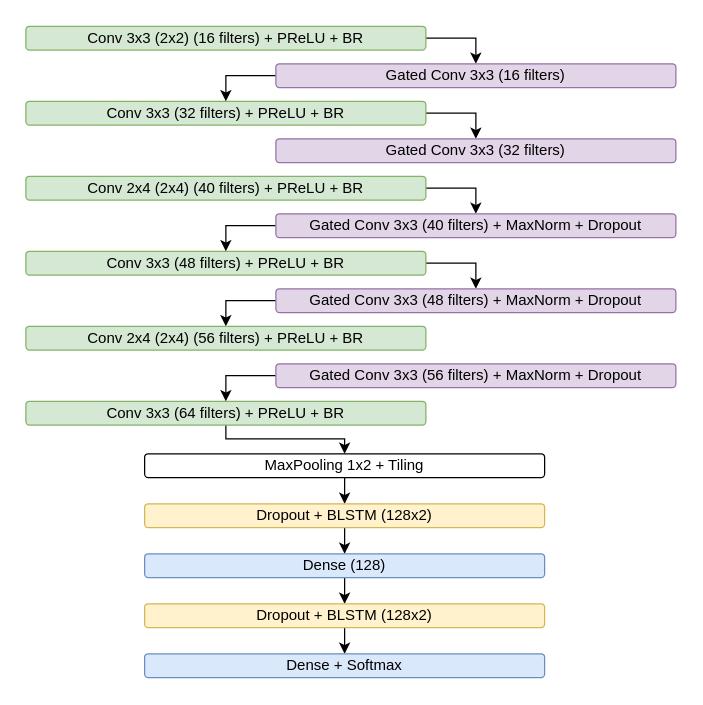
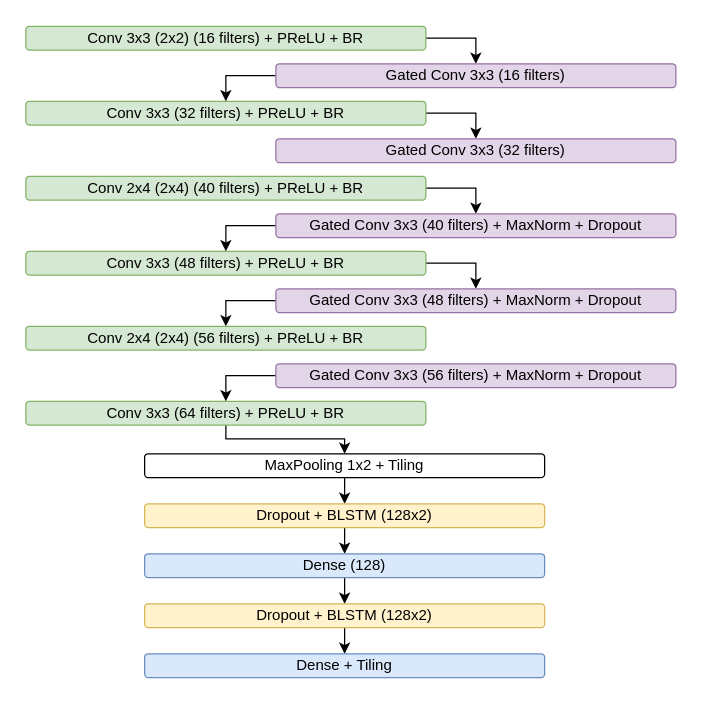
(344, 666) -> (344, 666)
